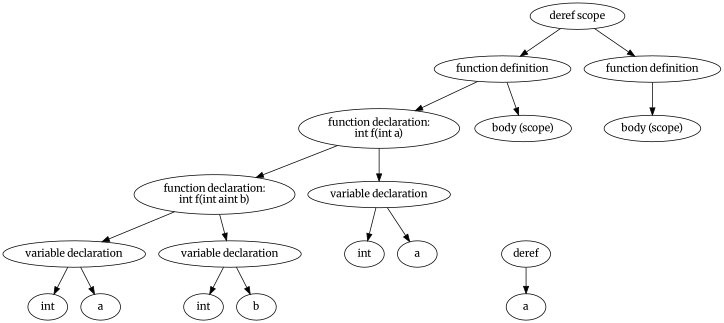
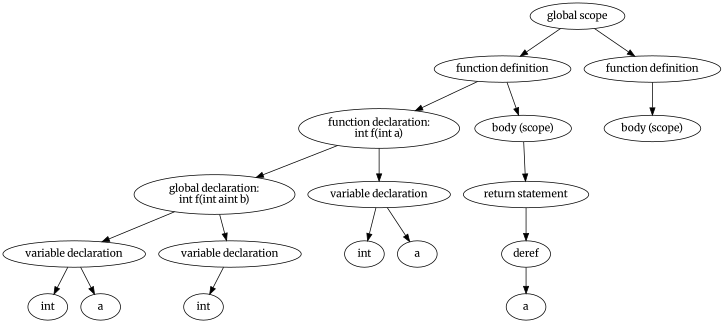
(577, 16) -> (577, 16)
(215, 195) -> (215, 195)
none -> (526, 195)
(256, 307) -> none
